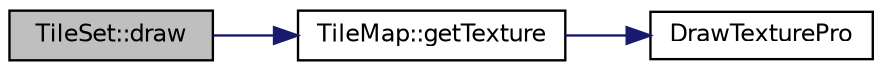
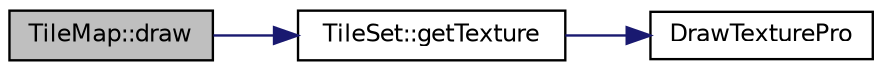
(111, 35) -> (111, 35)
(432, 35) -> (432, 35)
